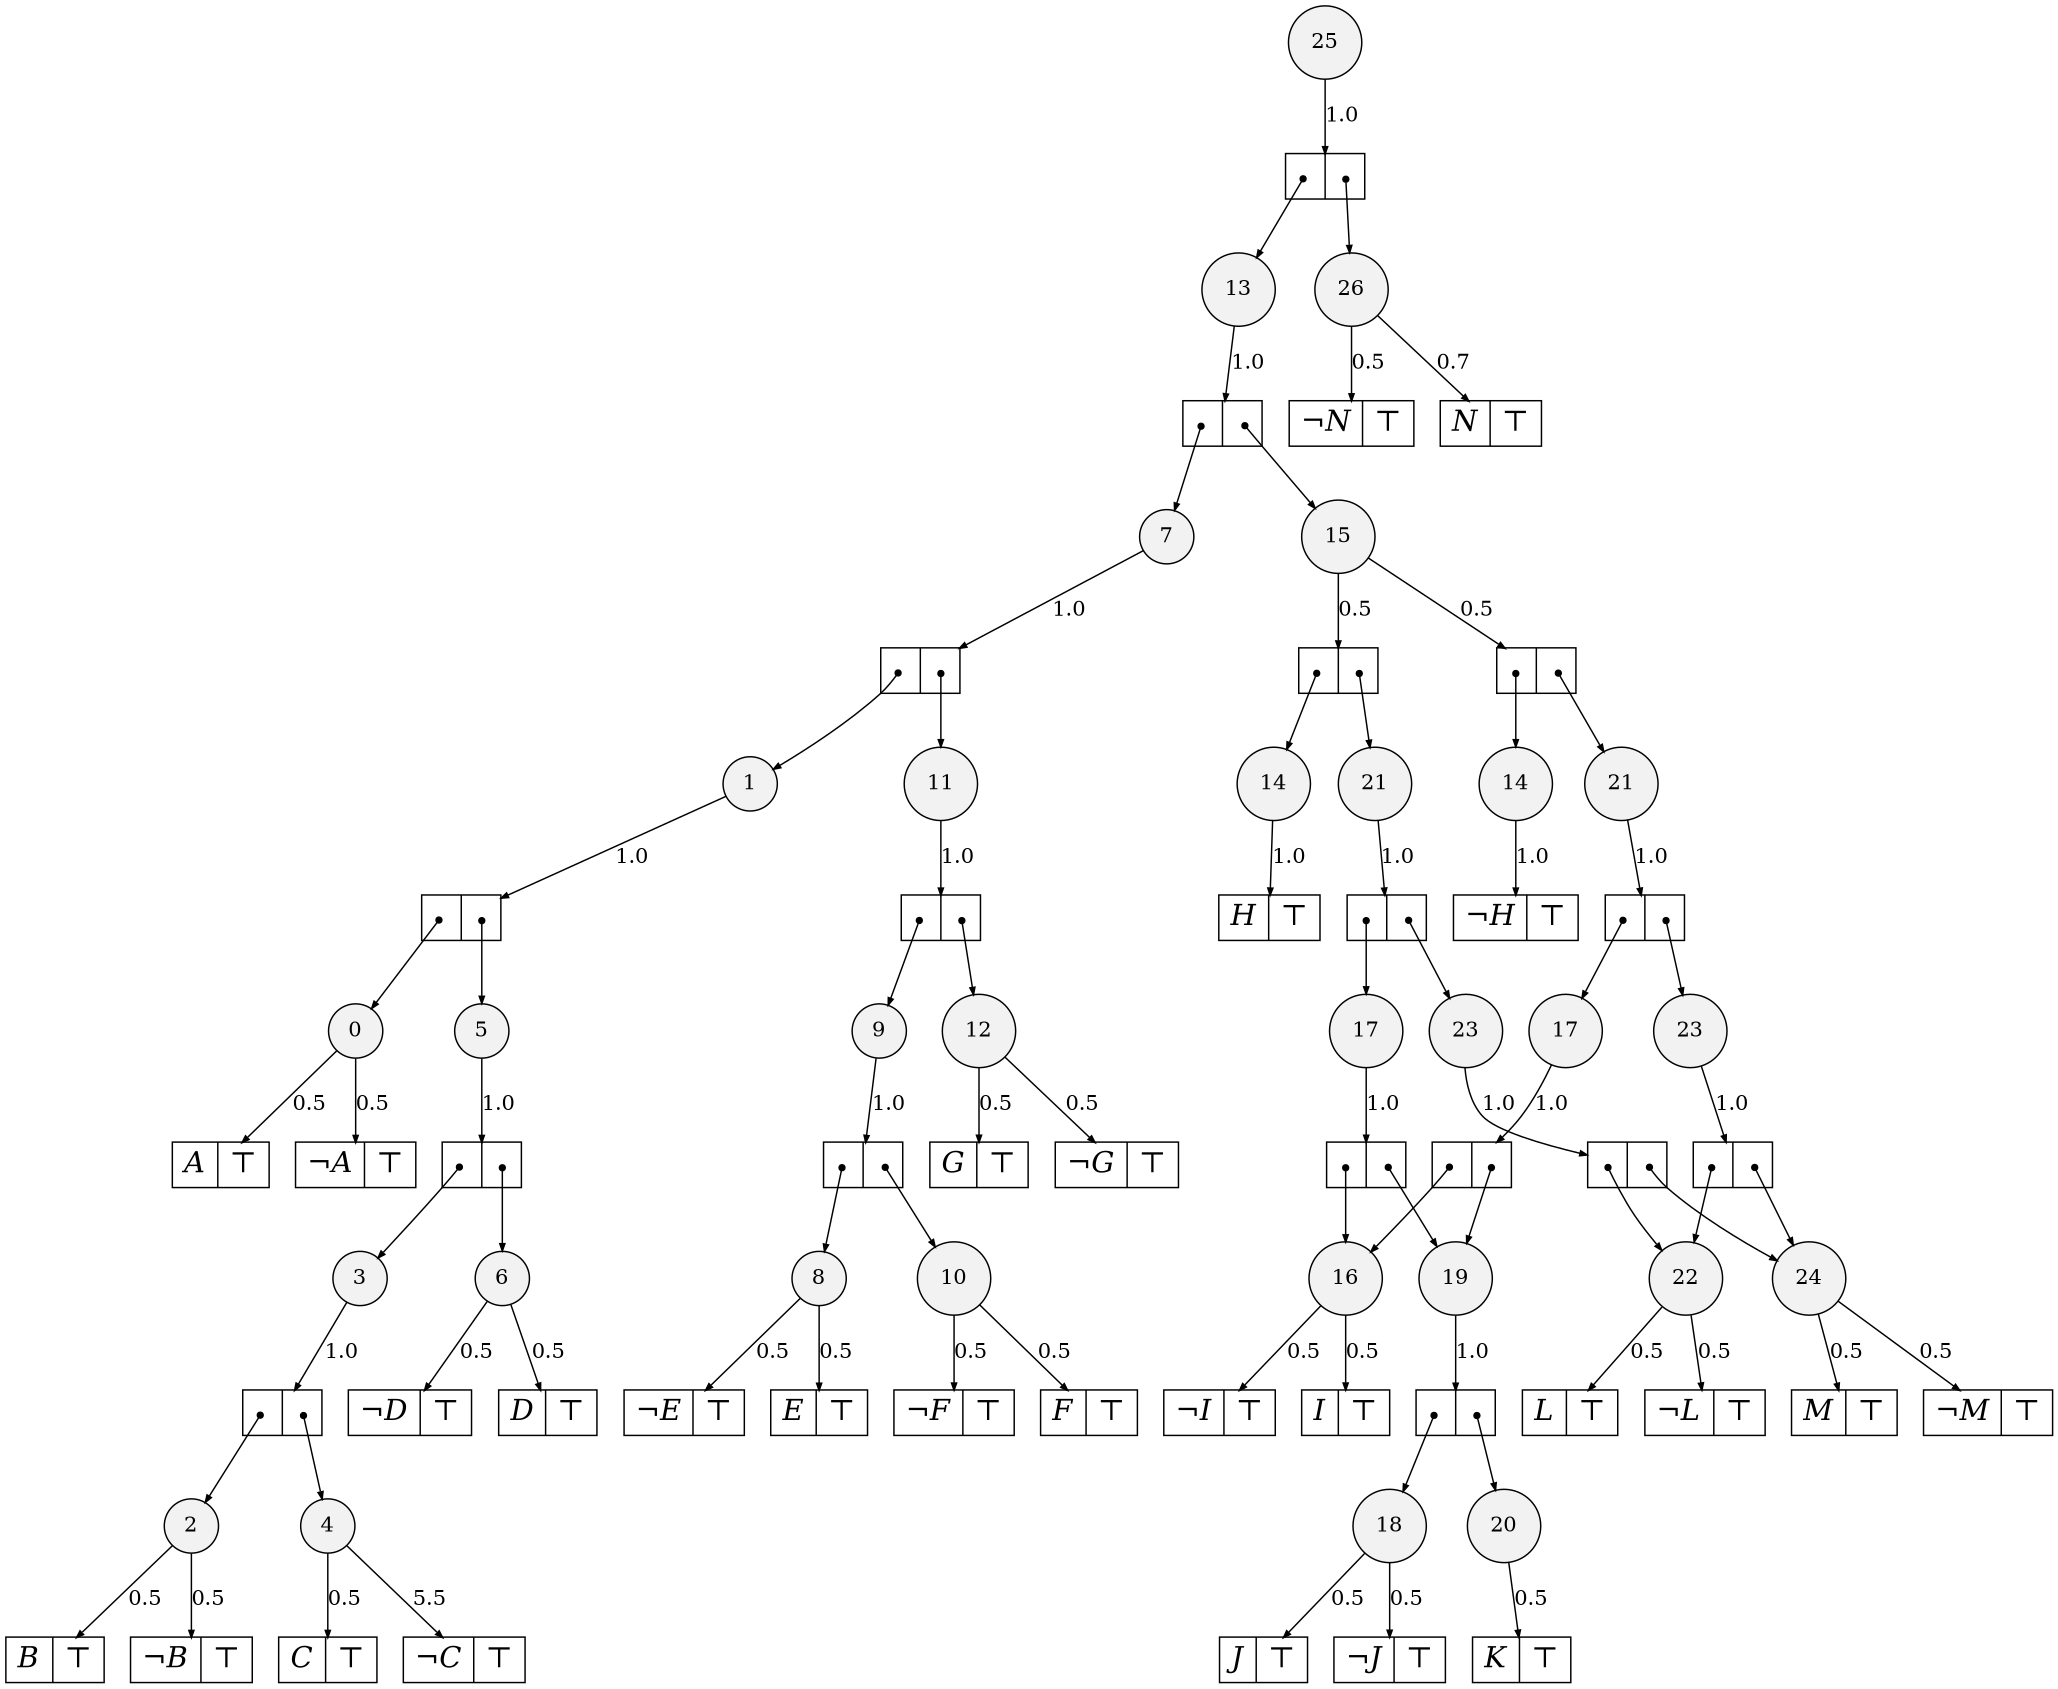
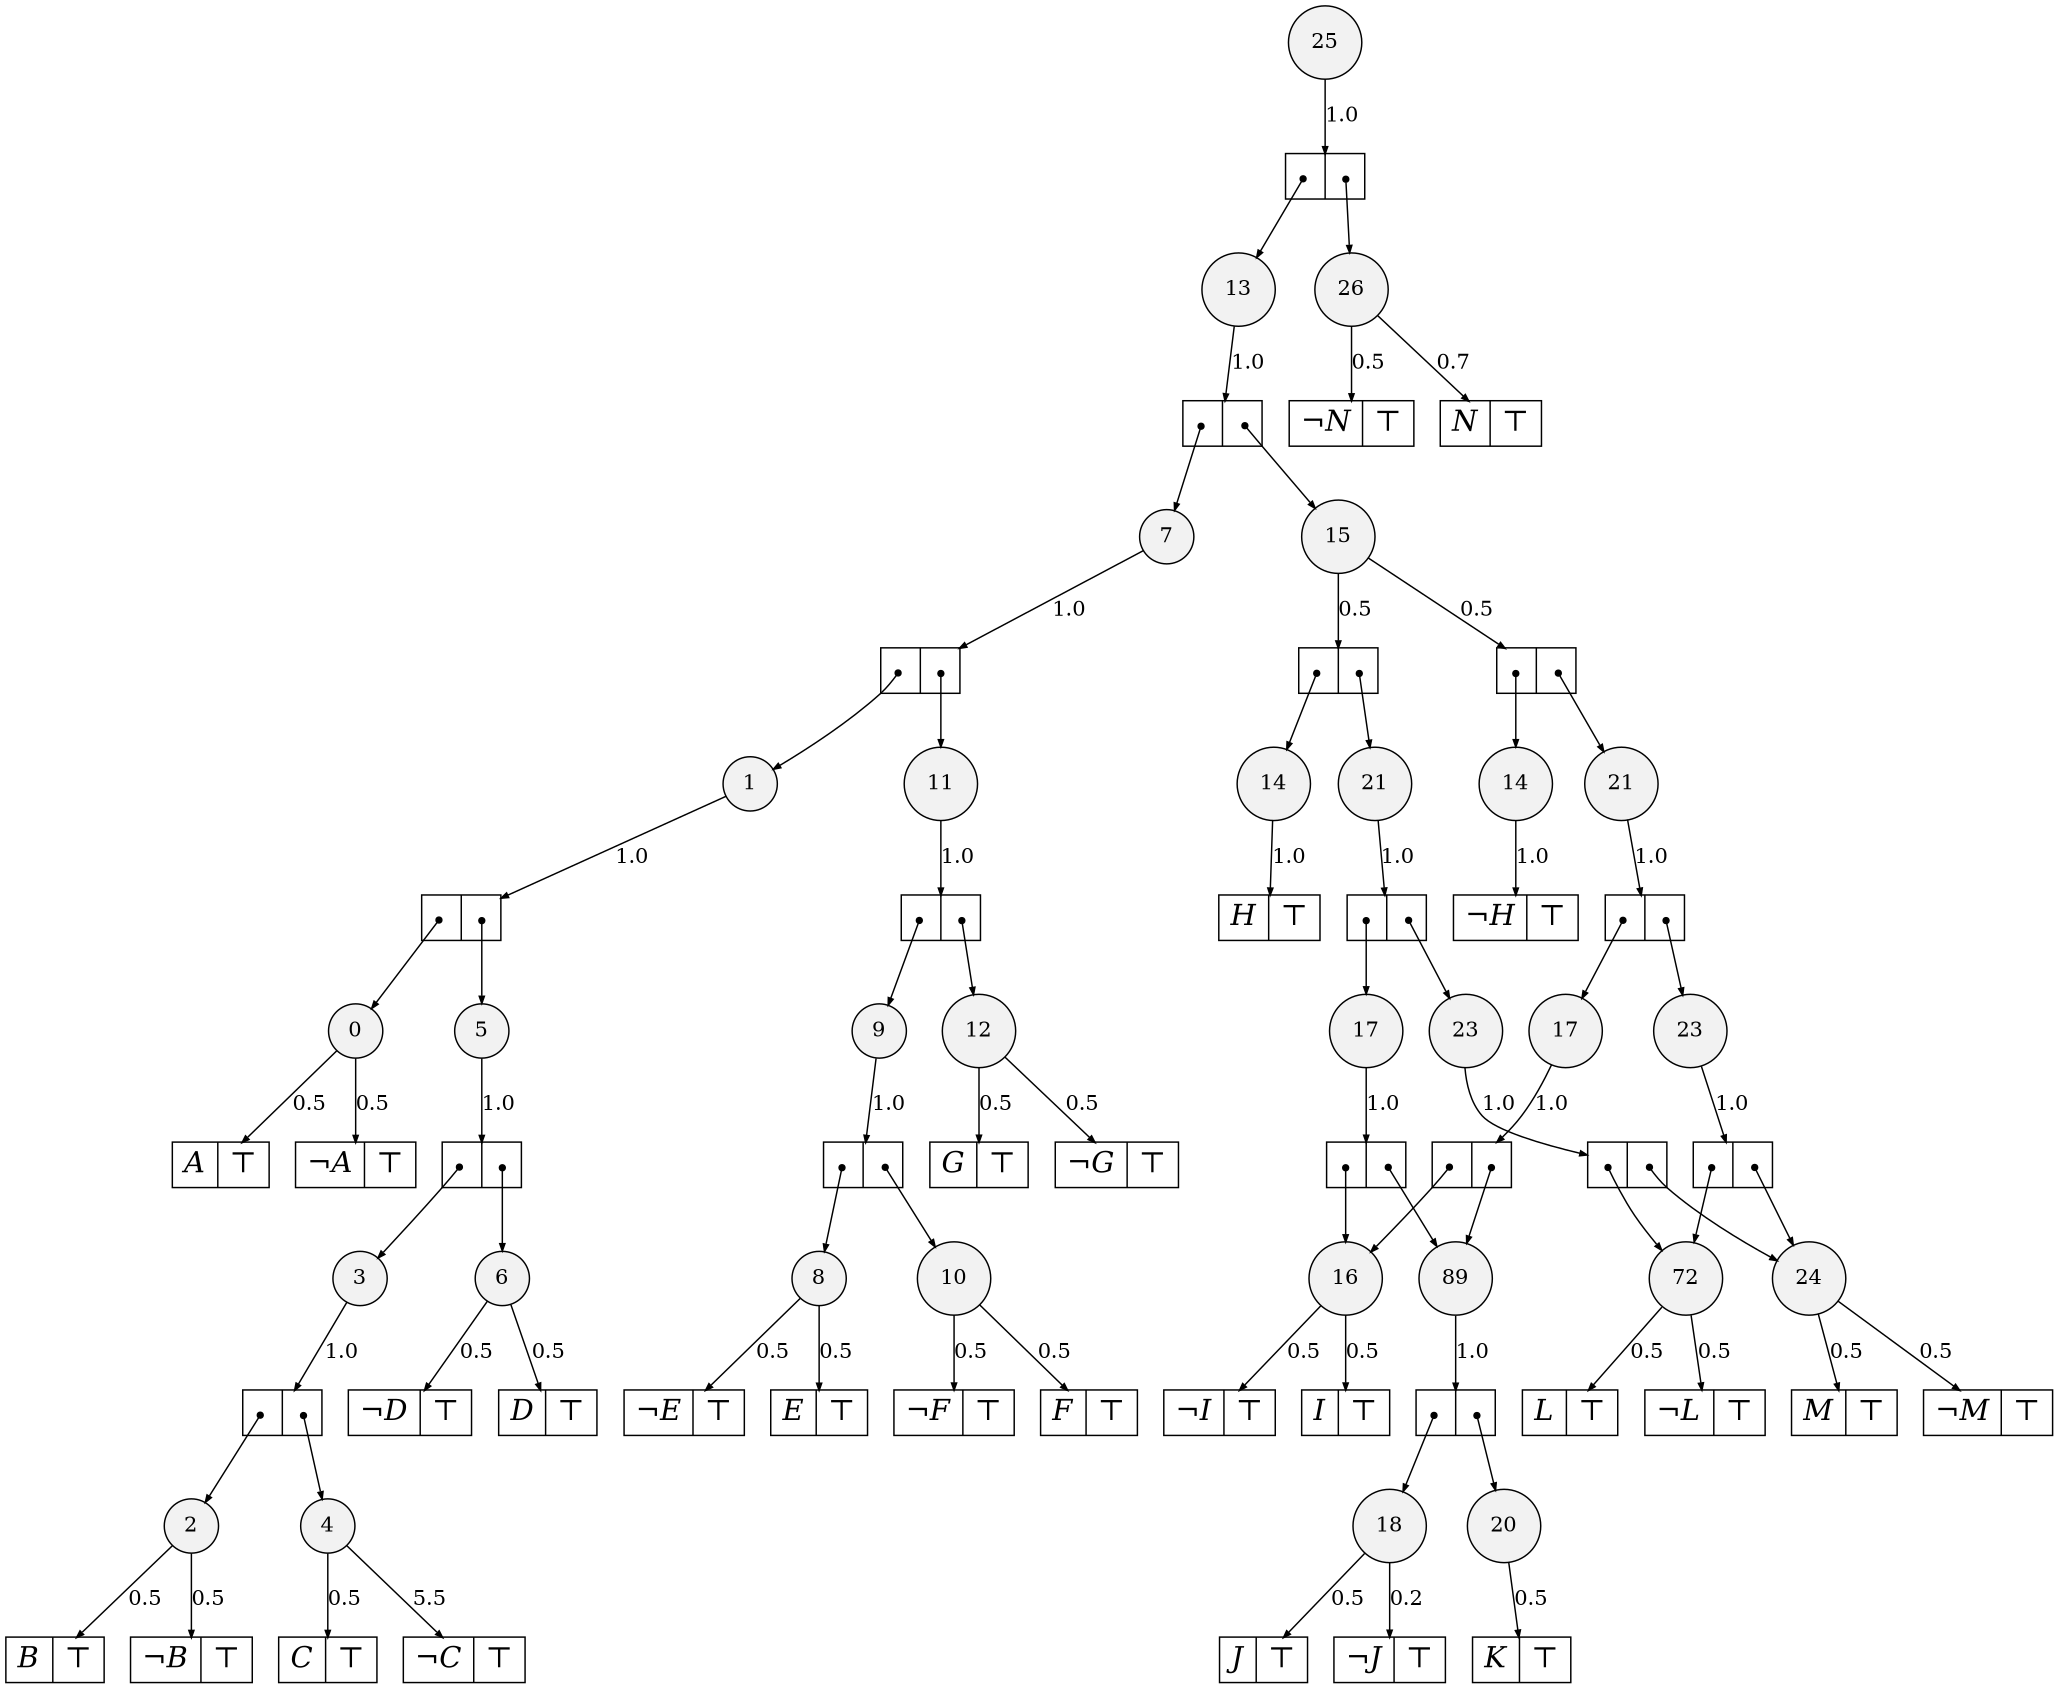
(1456, 1278) -> (1456, 1278)
(1686, 1278) -> (1686, 1278)
(1407, 1600) -> (1407, 1600)
